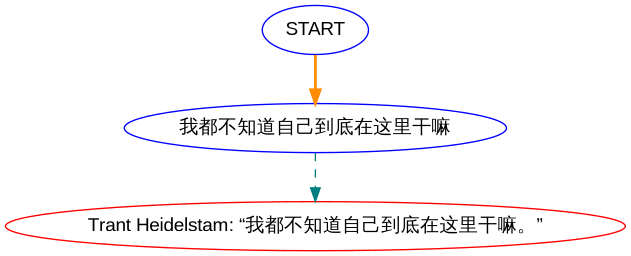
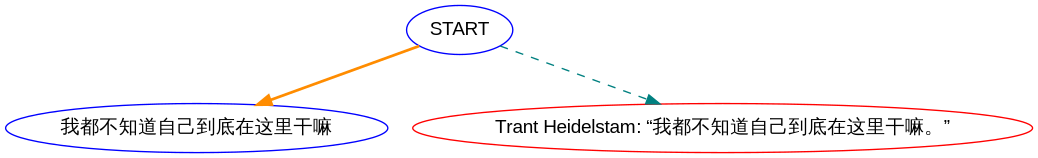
(315, 170) -> (574, 73)
